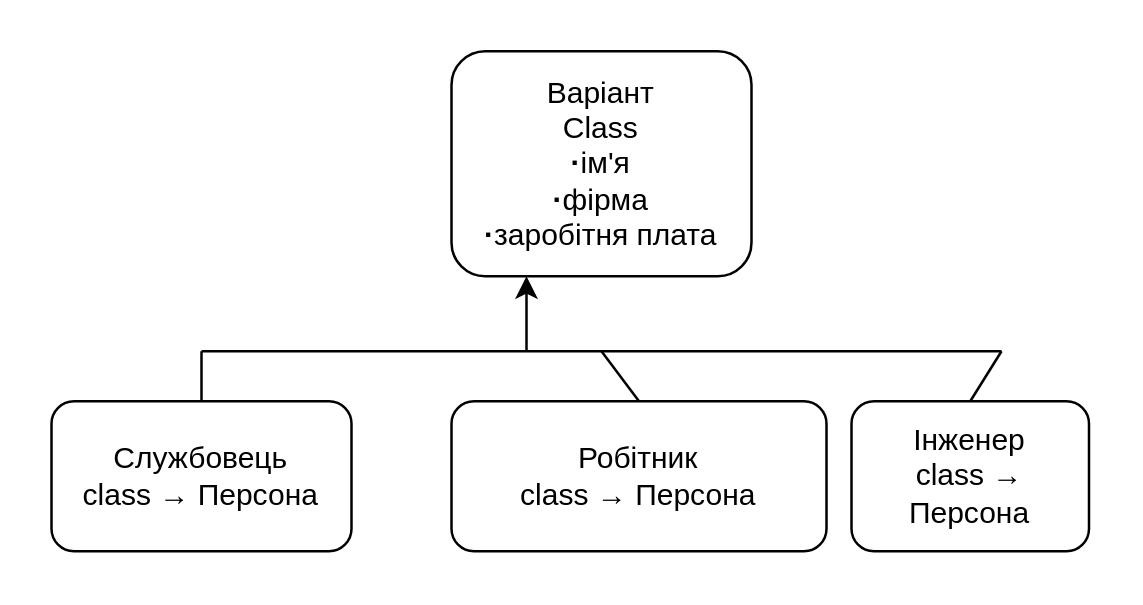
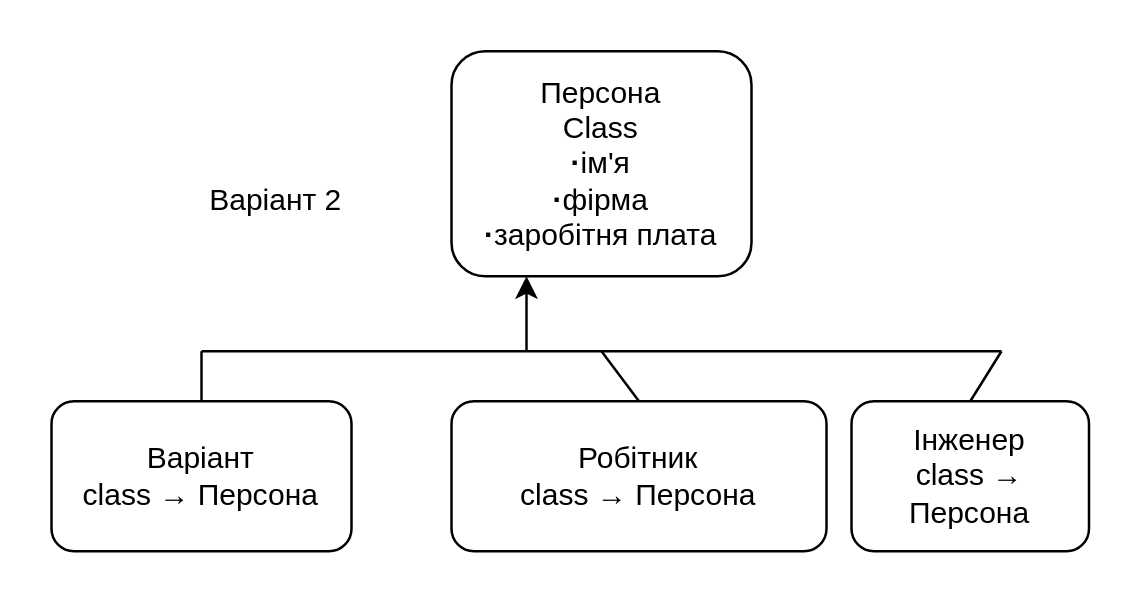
(601, 164) -> (601, 164)
none -> (276, 201)
(201, 476) -> (201, 476)
